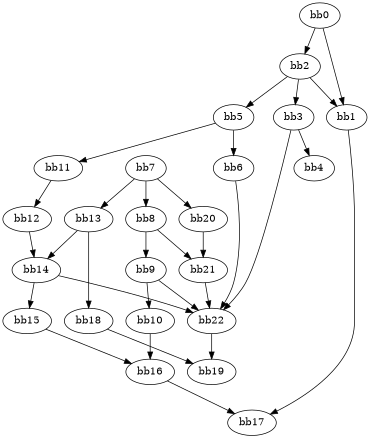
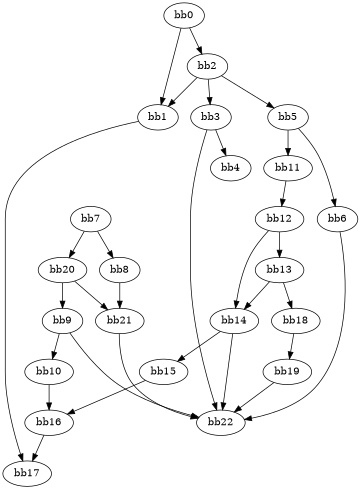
(120, 191) -> (280, 241)
(146, 241) -> (63, 292)
(212, 343) -> (257, 395)
